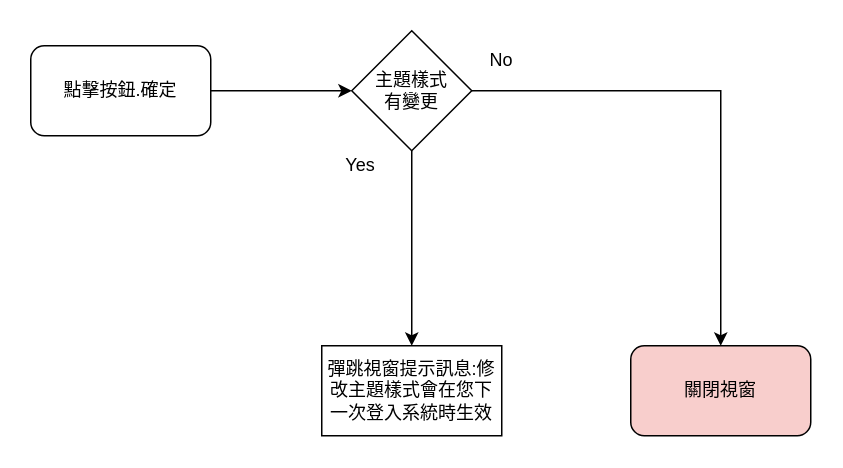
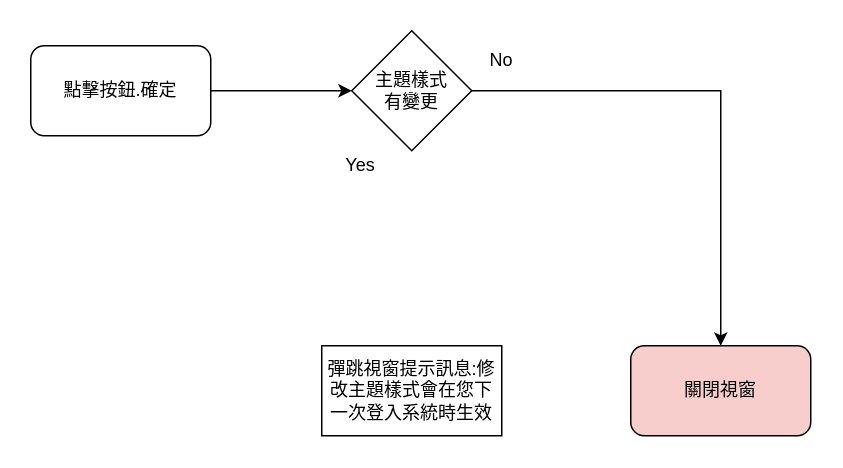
(412, 243) -> none
